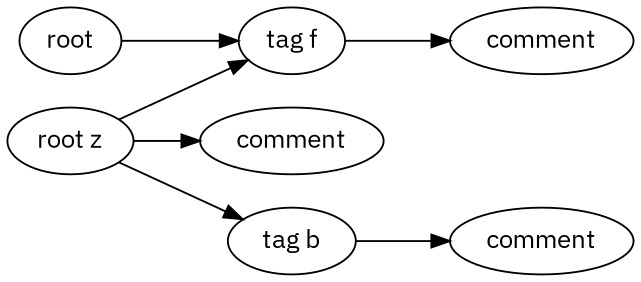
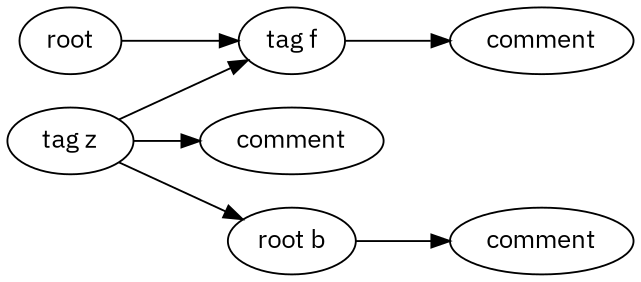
(70, 141) -> (70, 141)
(292, 241) -> (292, 241)
